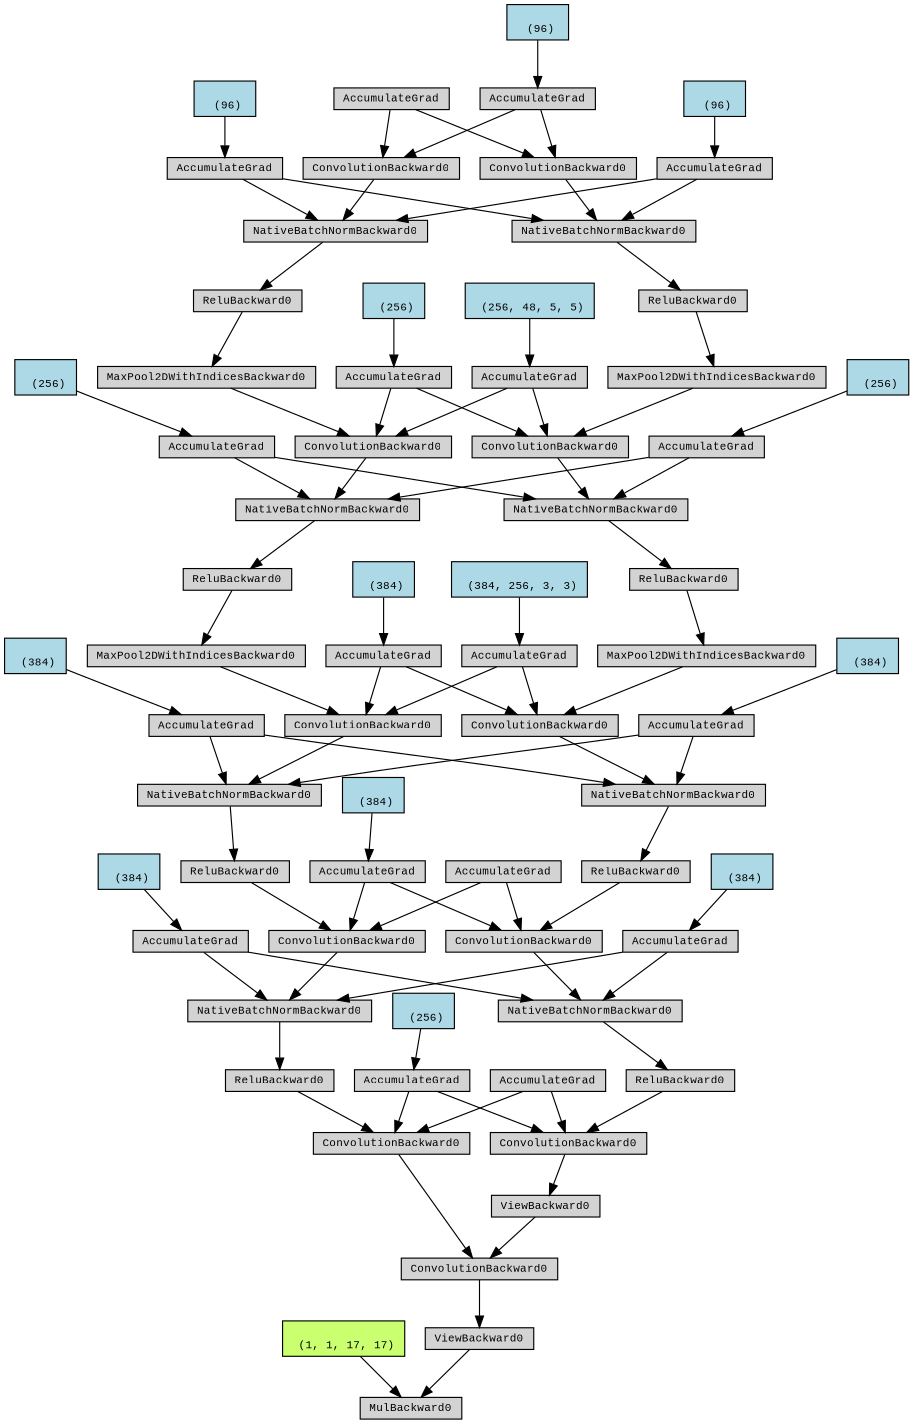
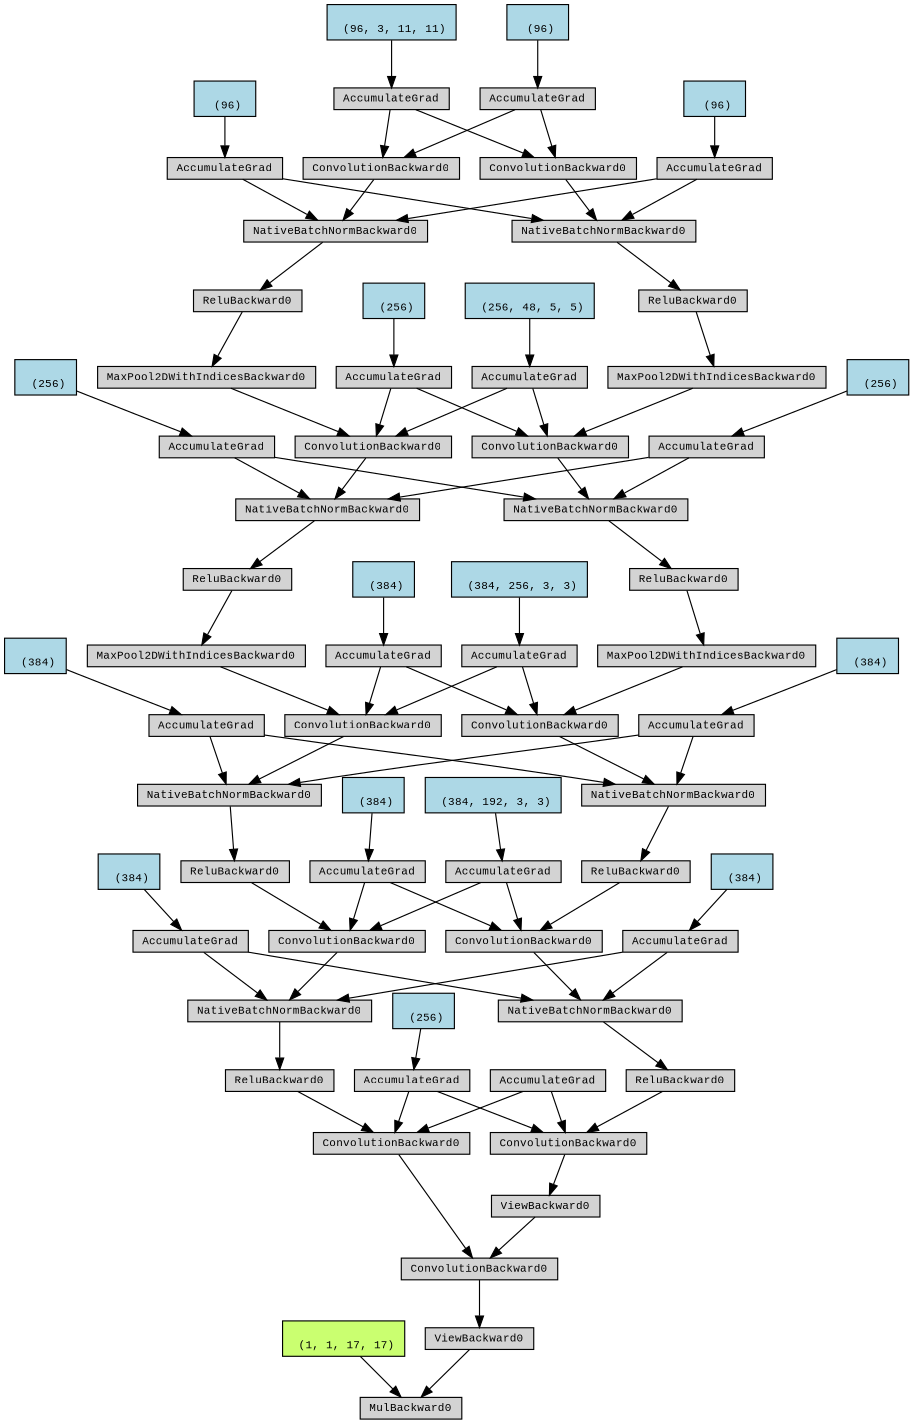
none -> (392, 22)
none -> (493, 795)
